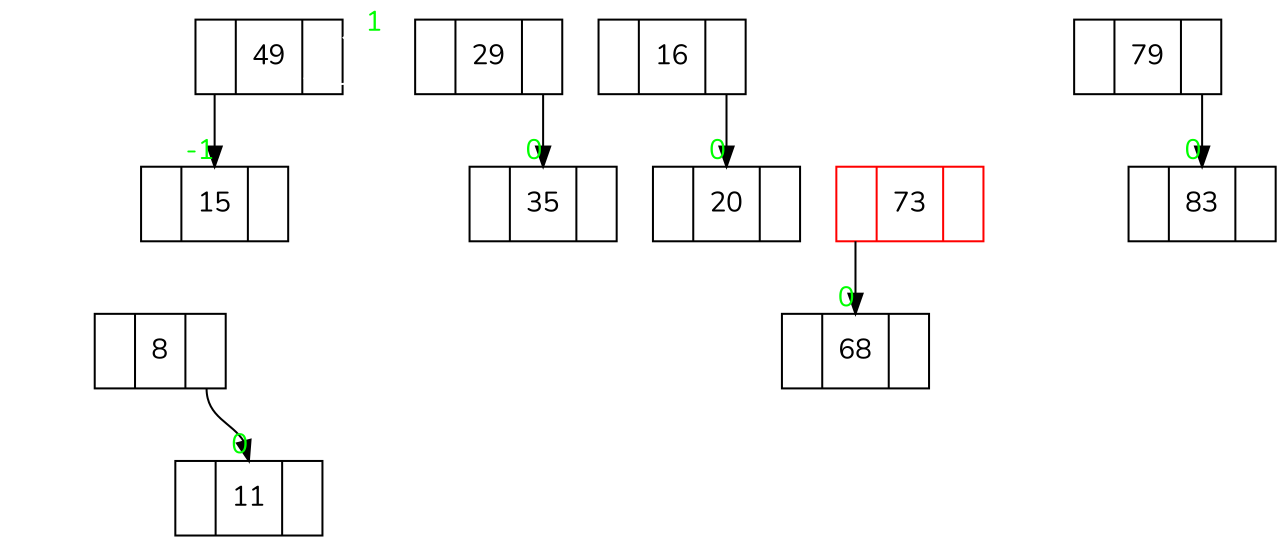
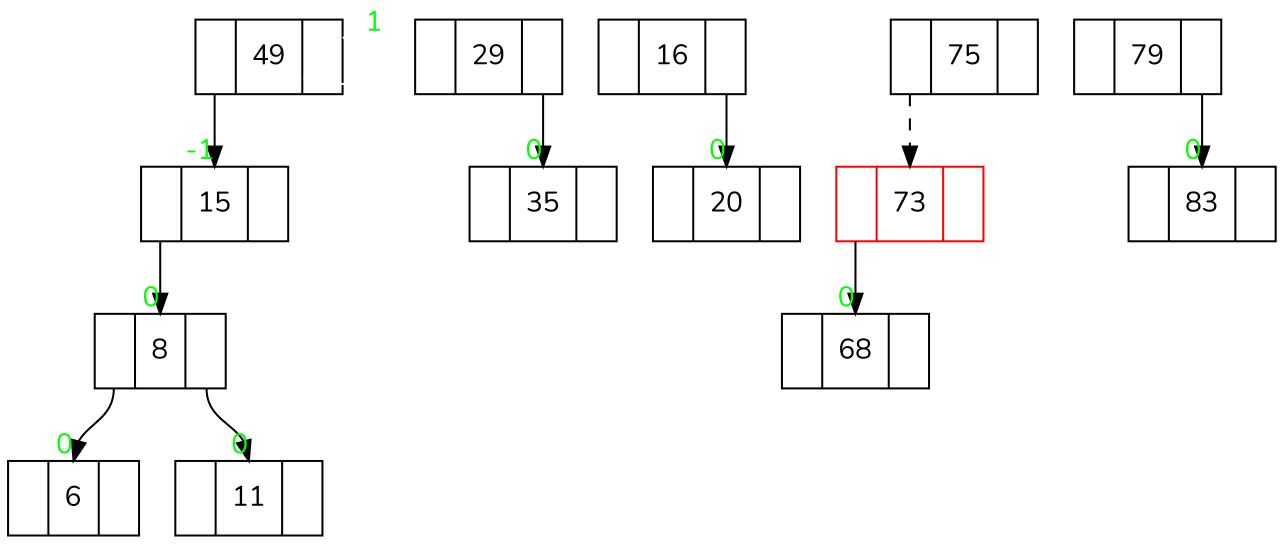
none -> (964, 57)
none -> (160, 267)
none -> (74, 498)
